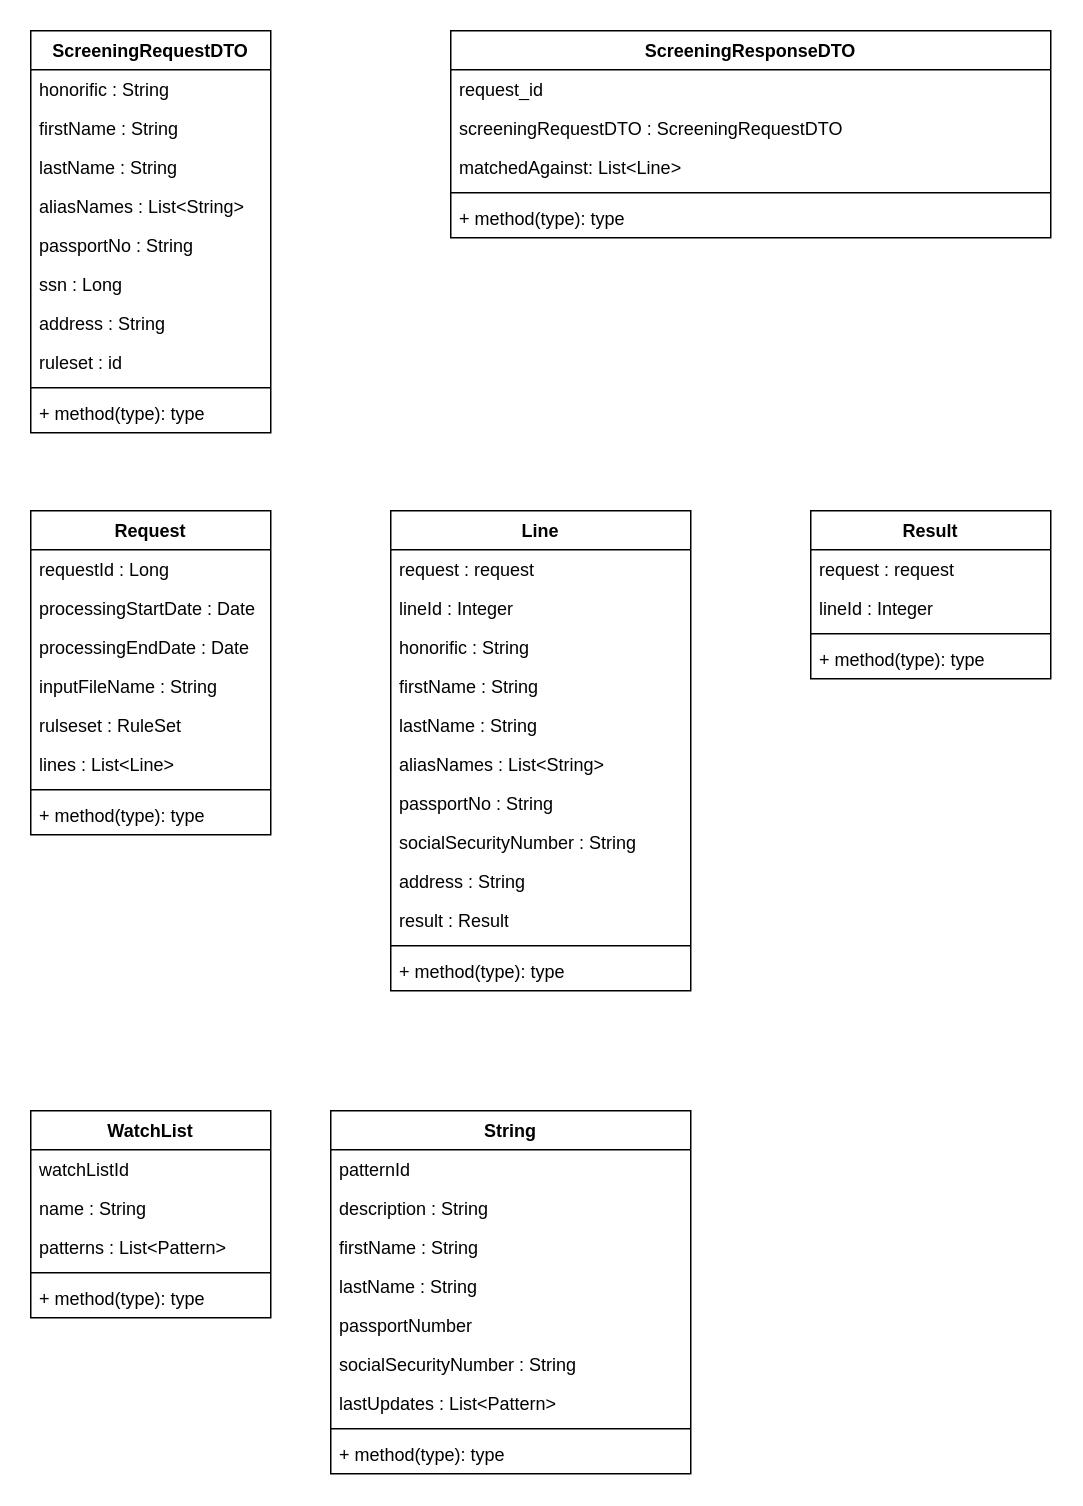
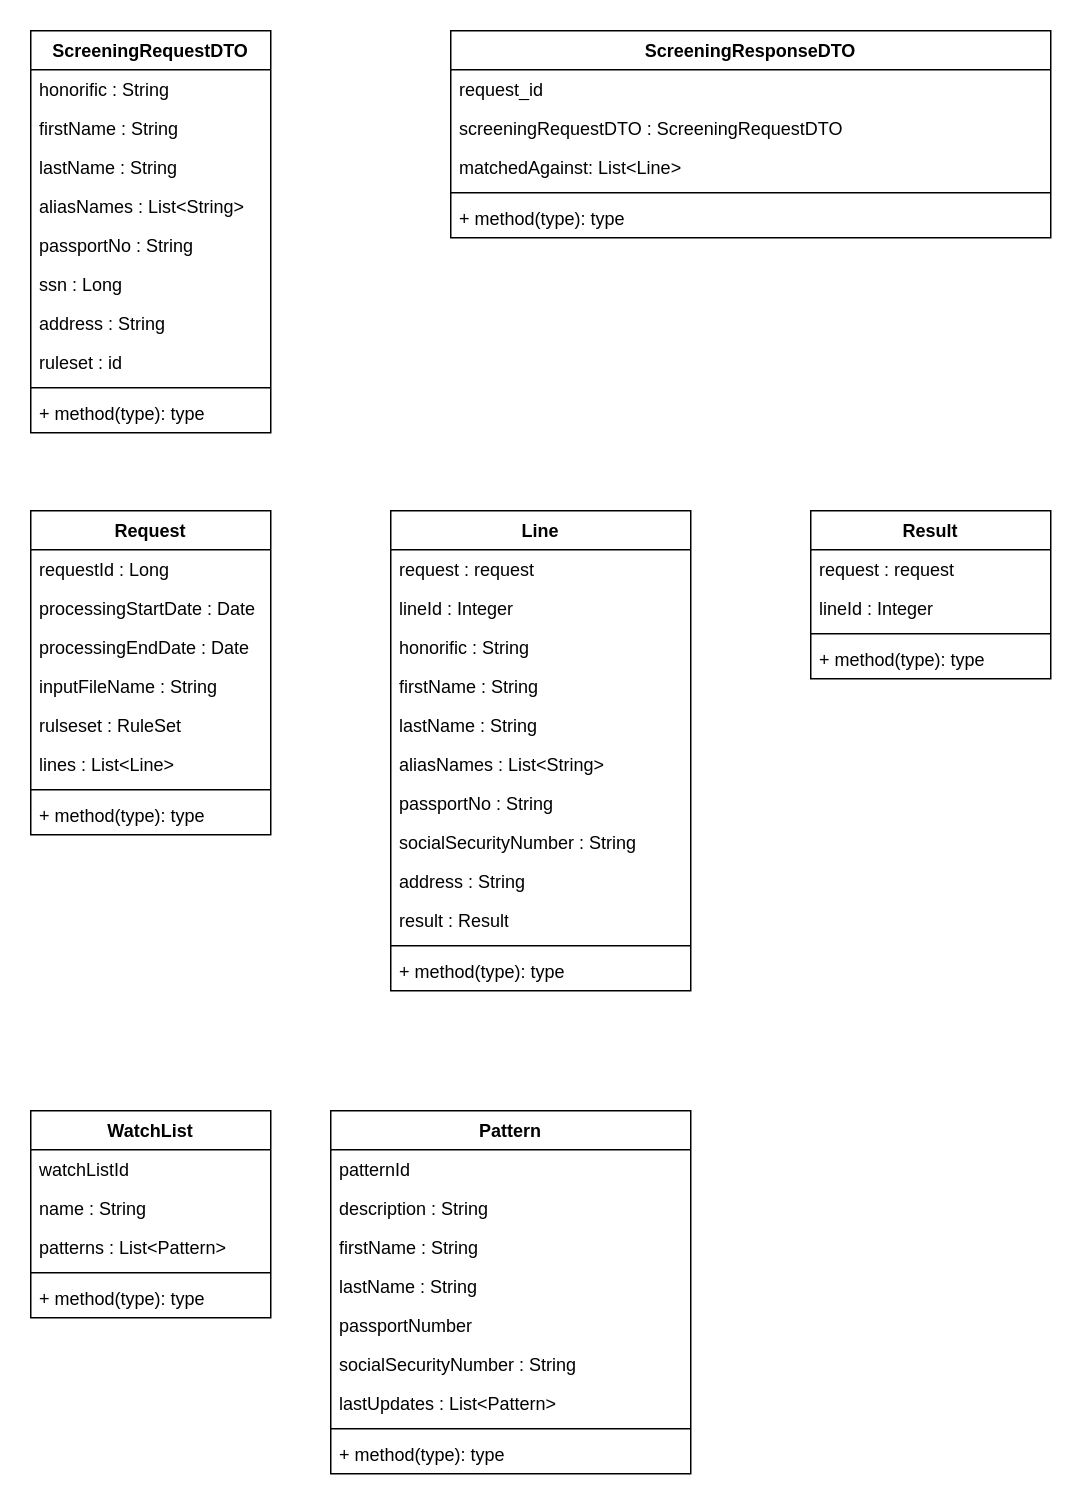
(511, 1132) -> (511, 1132)
